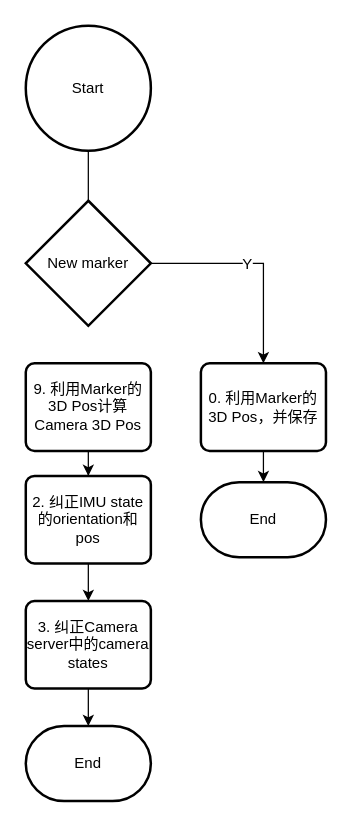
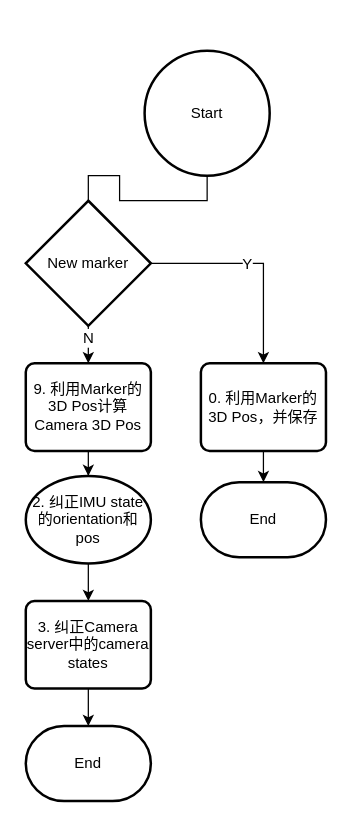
(88, 88) -> (207, 113)
none -> (88, 349)
(88, 519) -> (88, 519)
